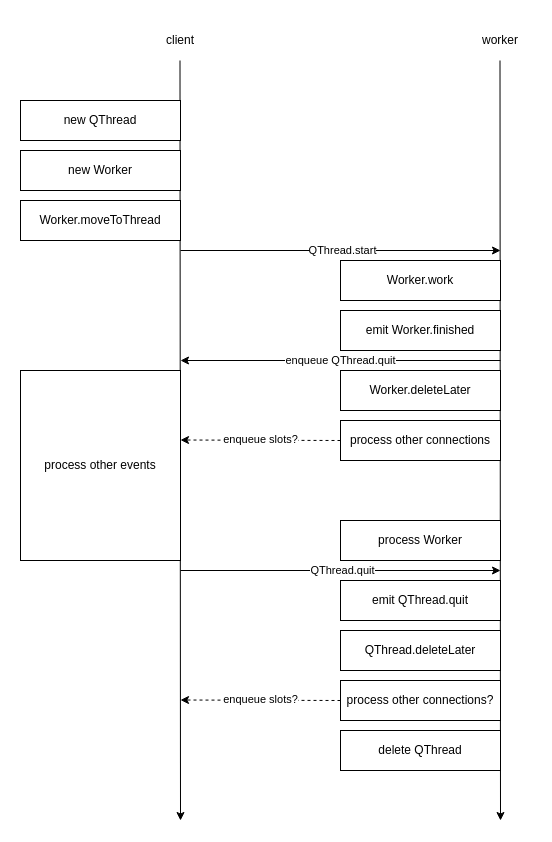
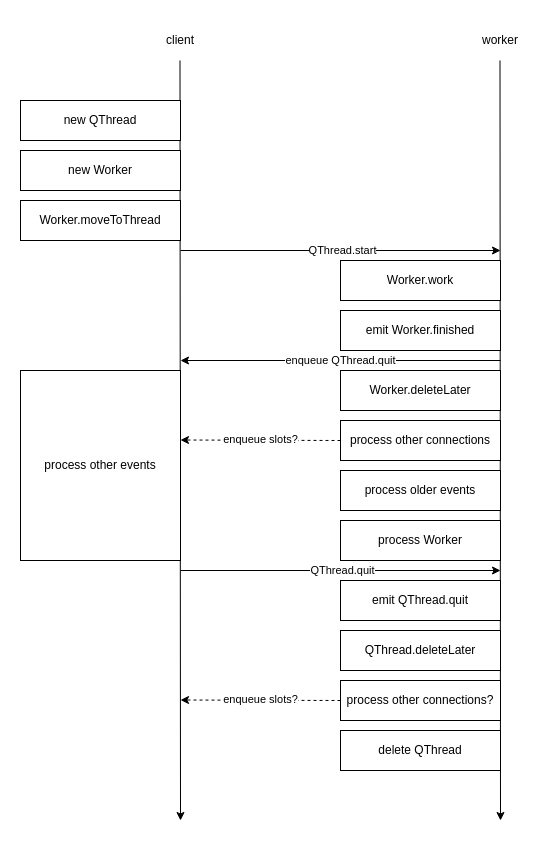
none -> (421, 491)
